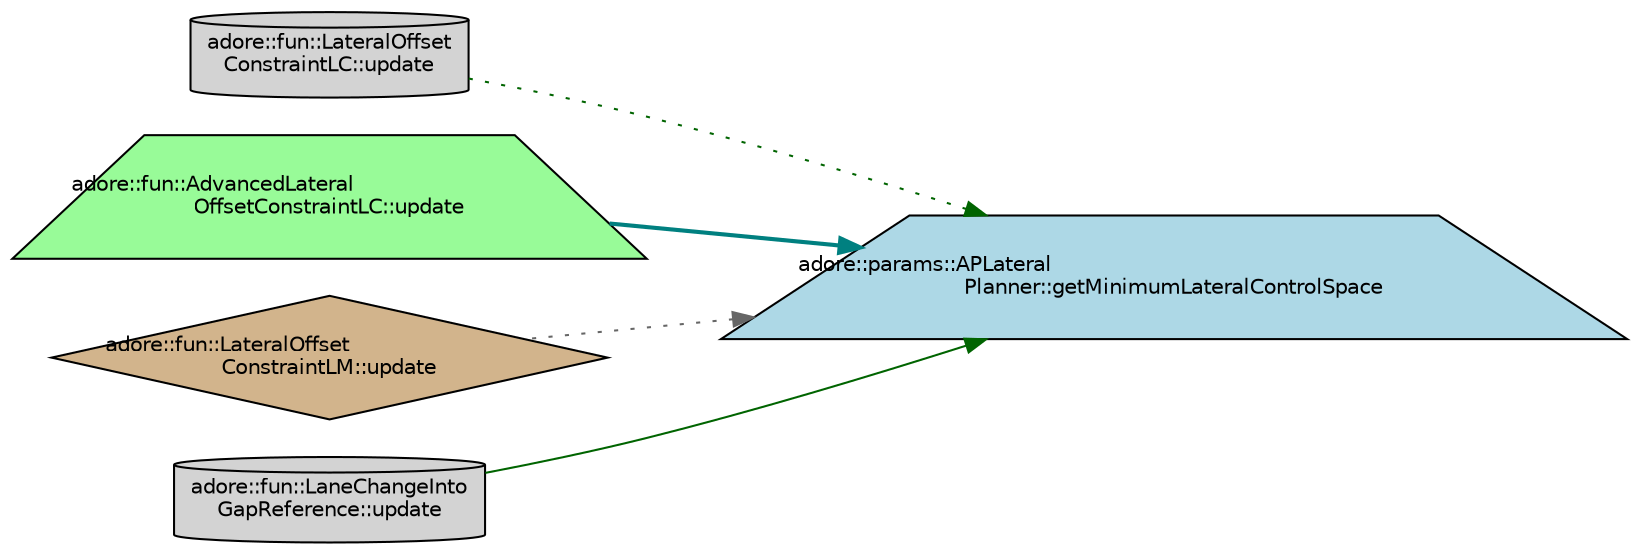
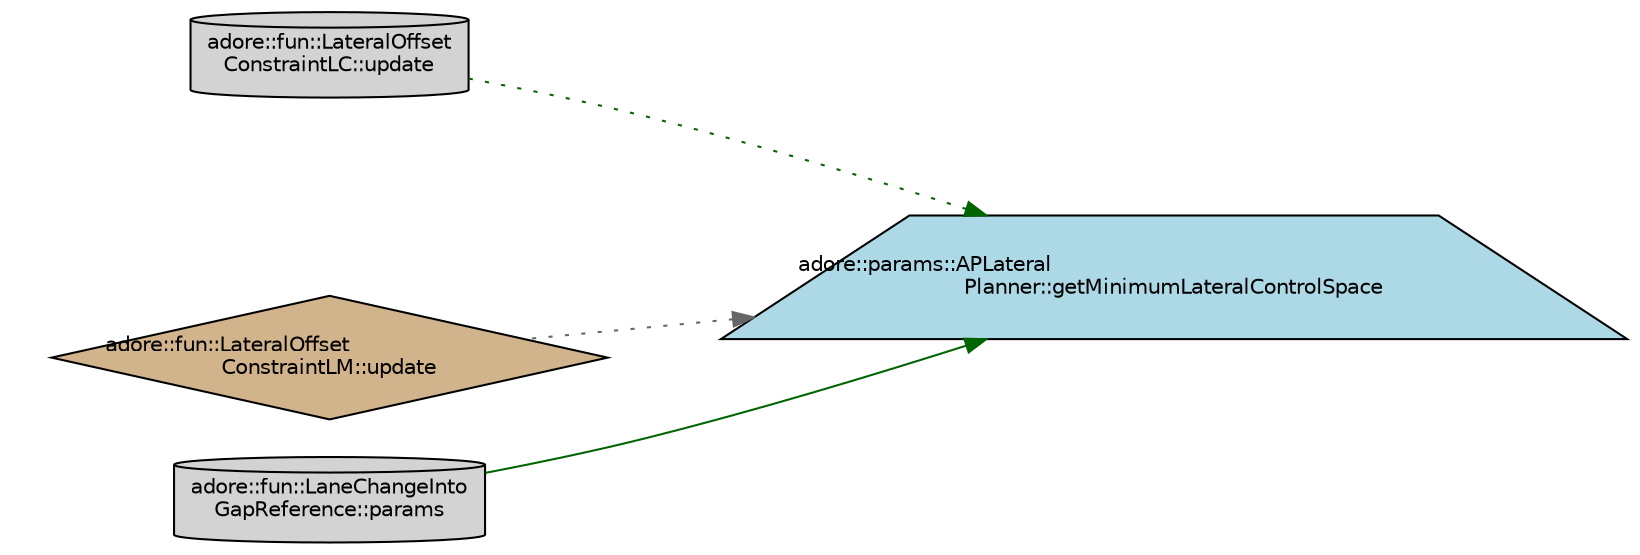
(330, 197) -> none
(330, 500) -> (330, 500)
